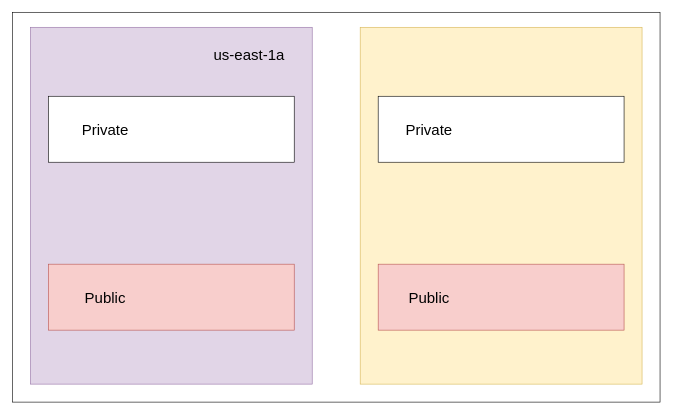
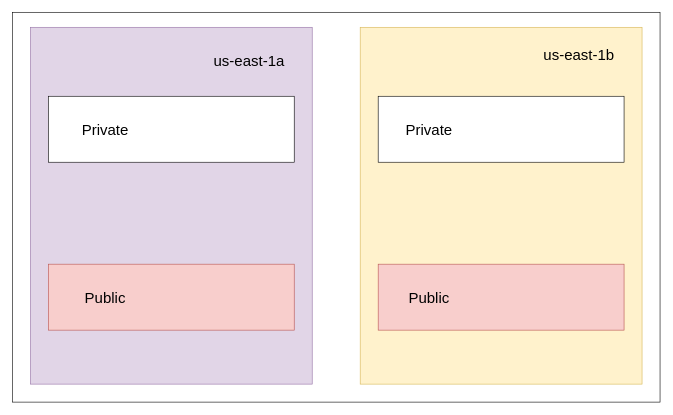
(249, 54) -> (249, 60)
none -> (579, 54)
